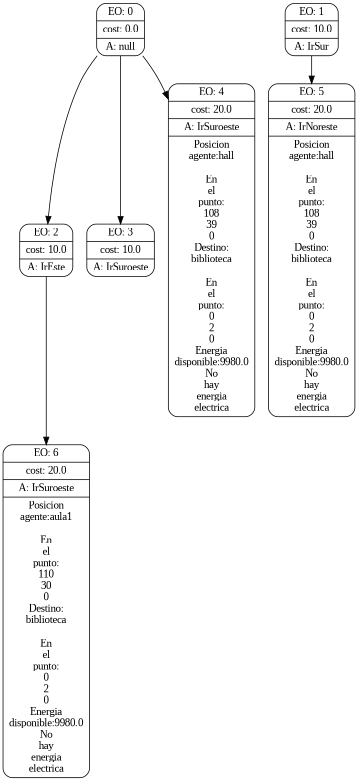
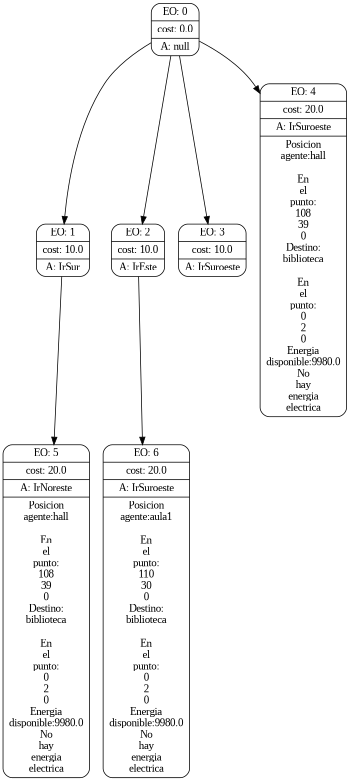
none -> (87, 118)
